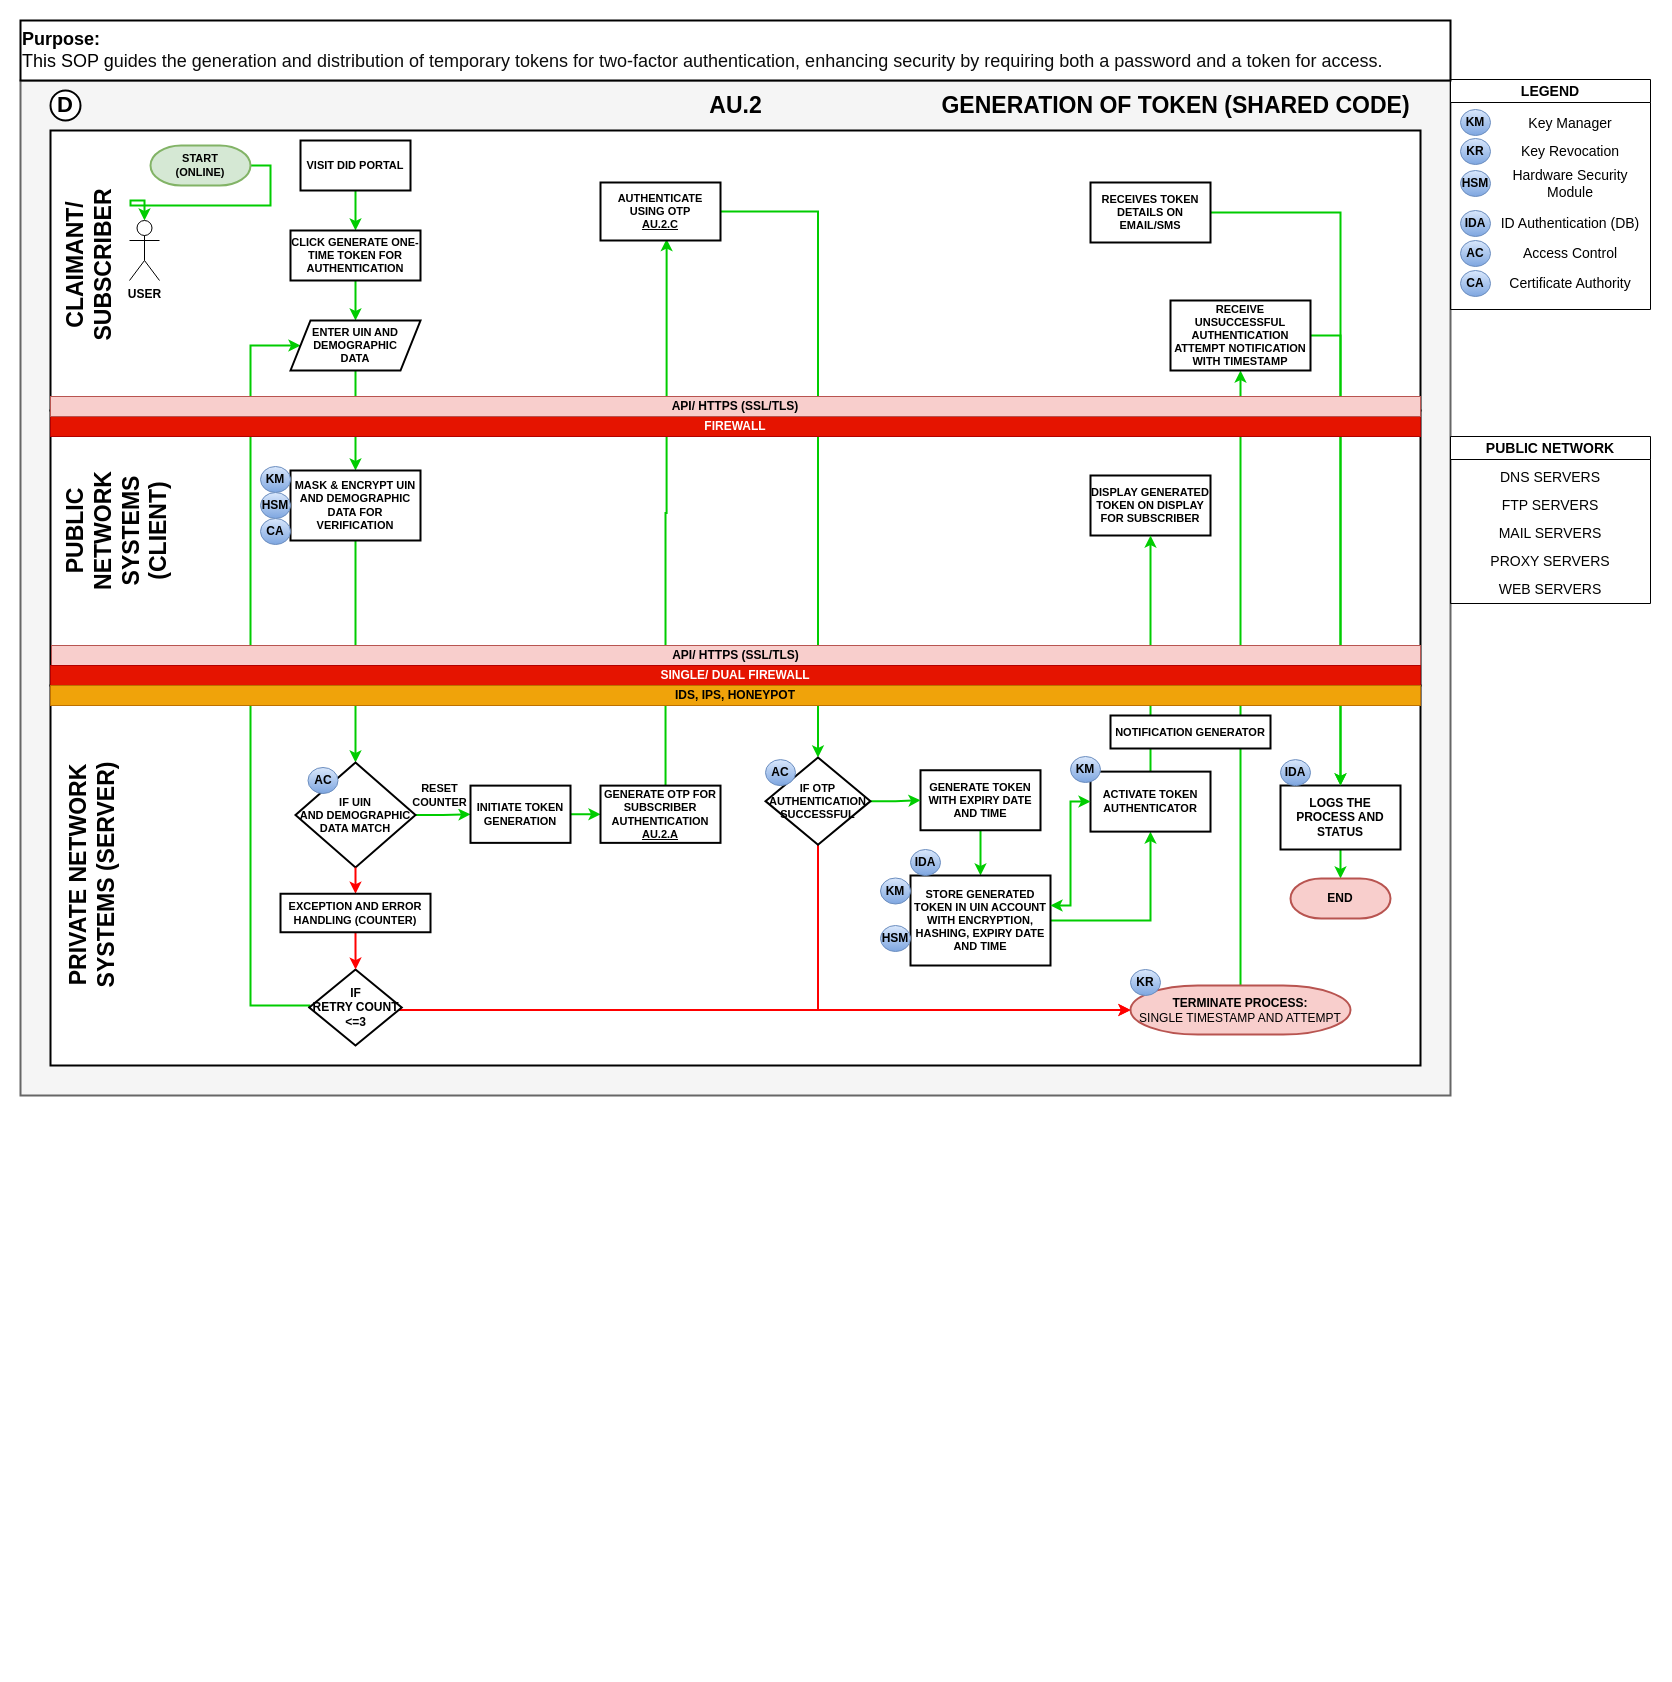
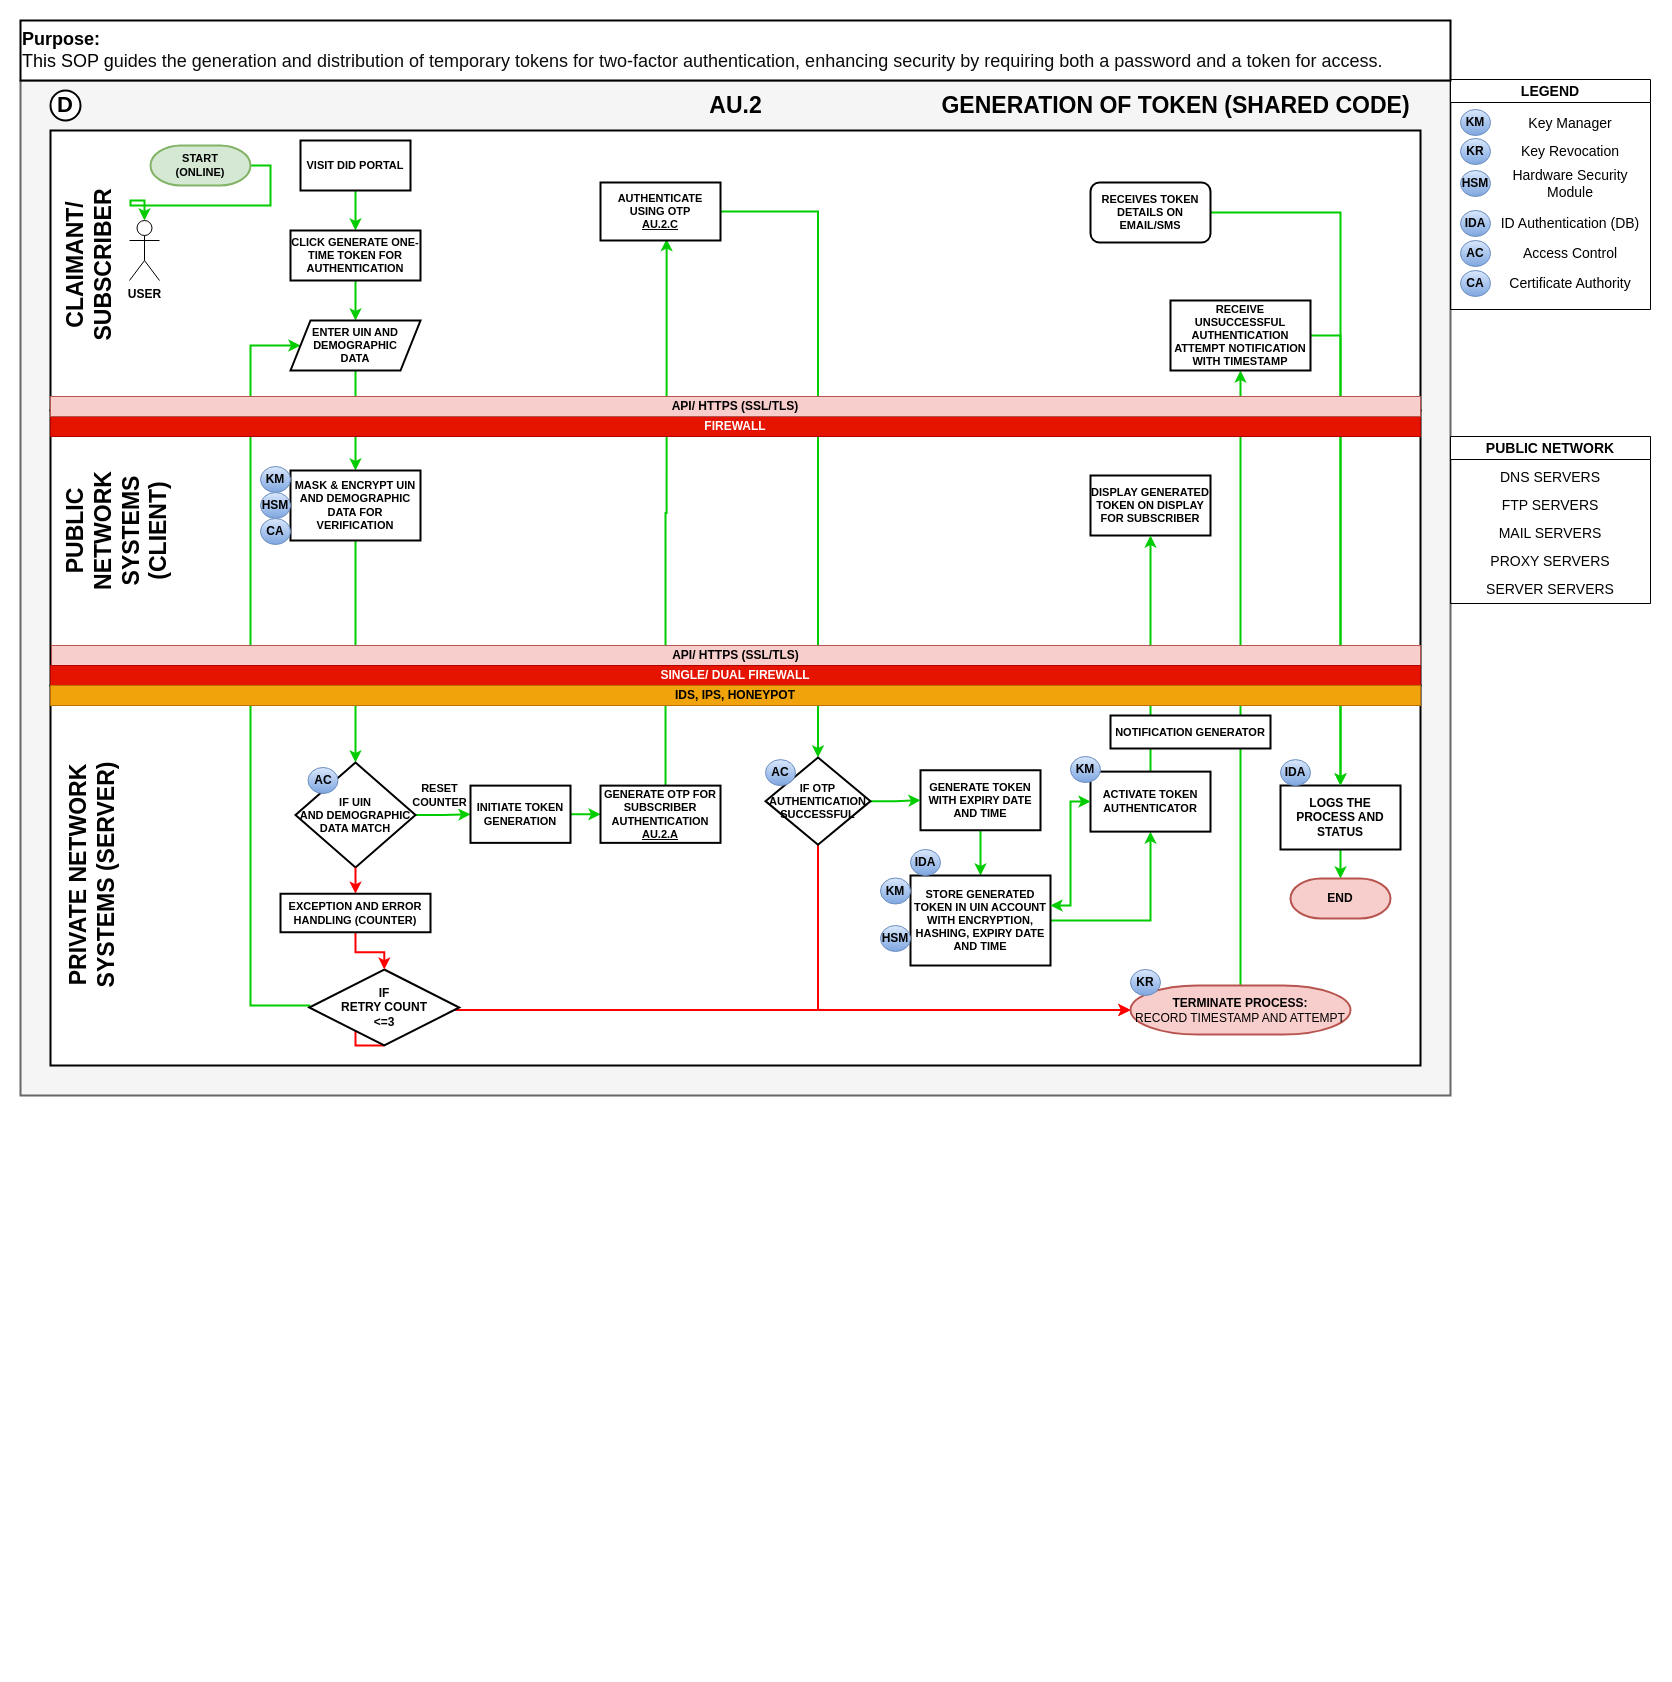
(1151, 213) -> (1151, 213)
(1551, 590) -> (1551, 590)
(356, 1008) -> (384, 1008)
(1241, 1011) -> (1241, 1011)
